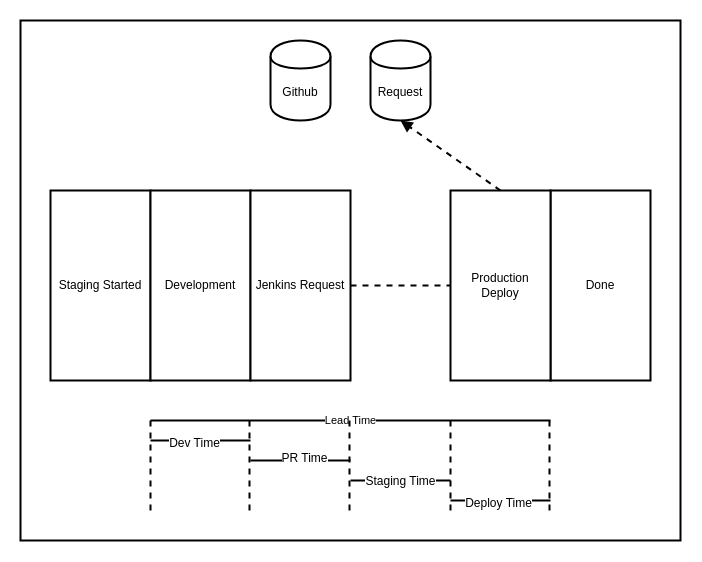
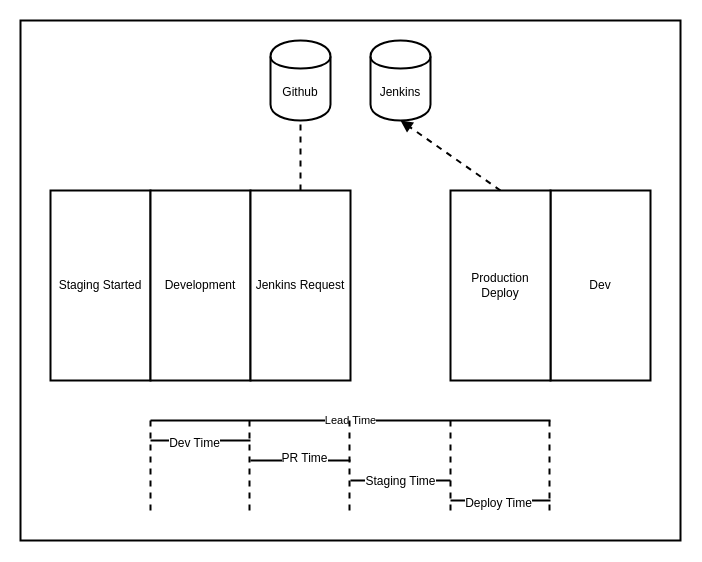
(401, 93) -> (401, 93)
(401, 286) -> (301, 157)
(601, 286) -> (601, 286)
